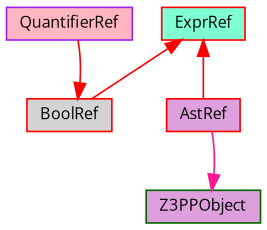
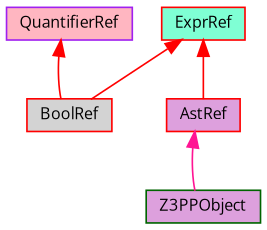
(80, 61) -> (59, 78)
(214, 153) -> (193, 169)
